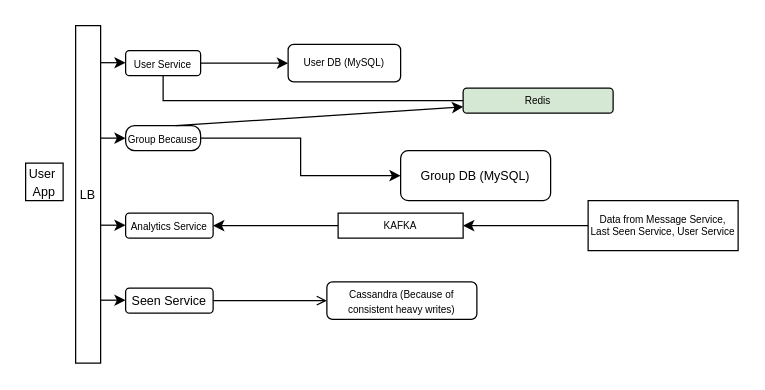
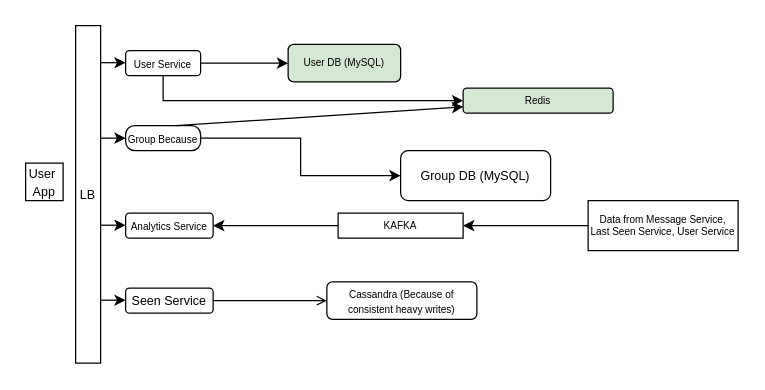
(344, 63) -> (344, 63)
(457, 101) -> (453, 101)
